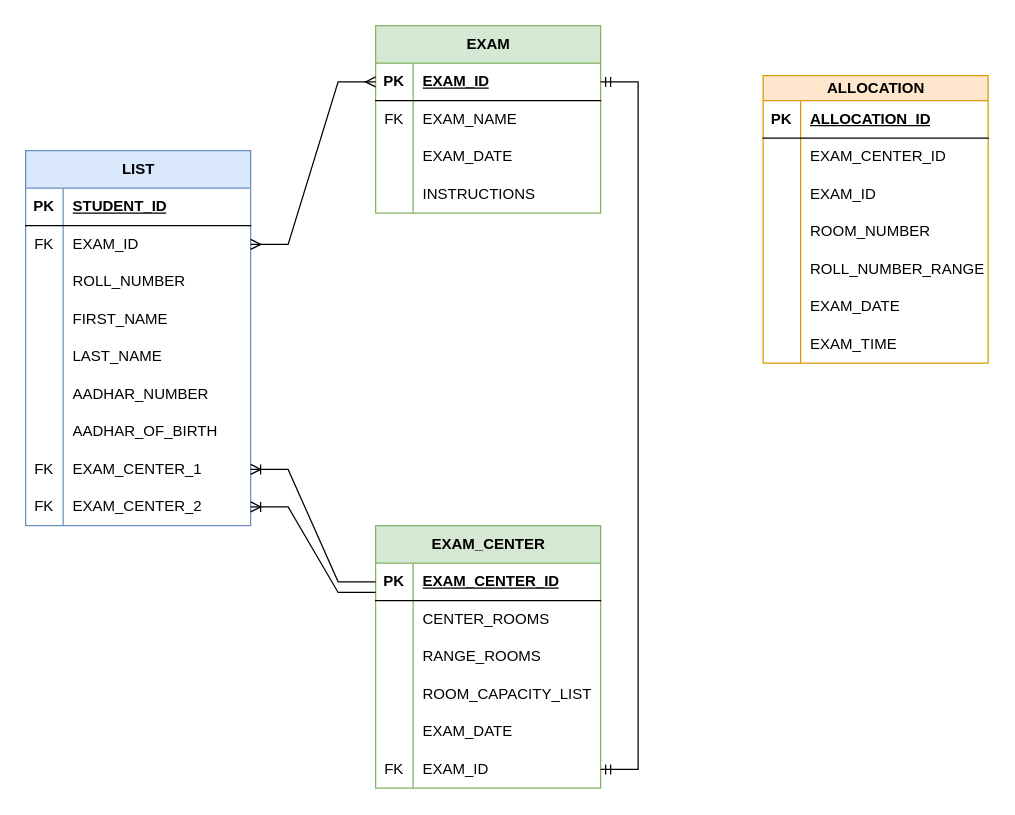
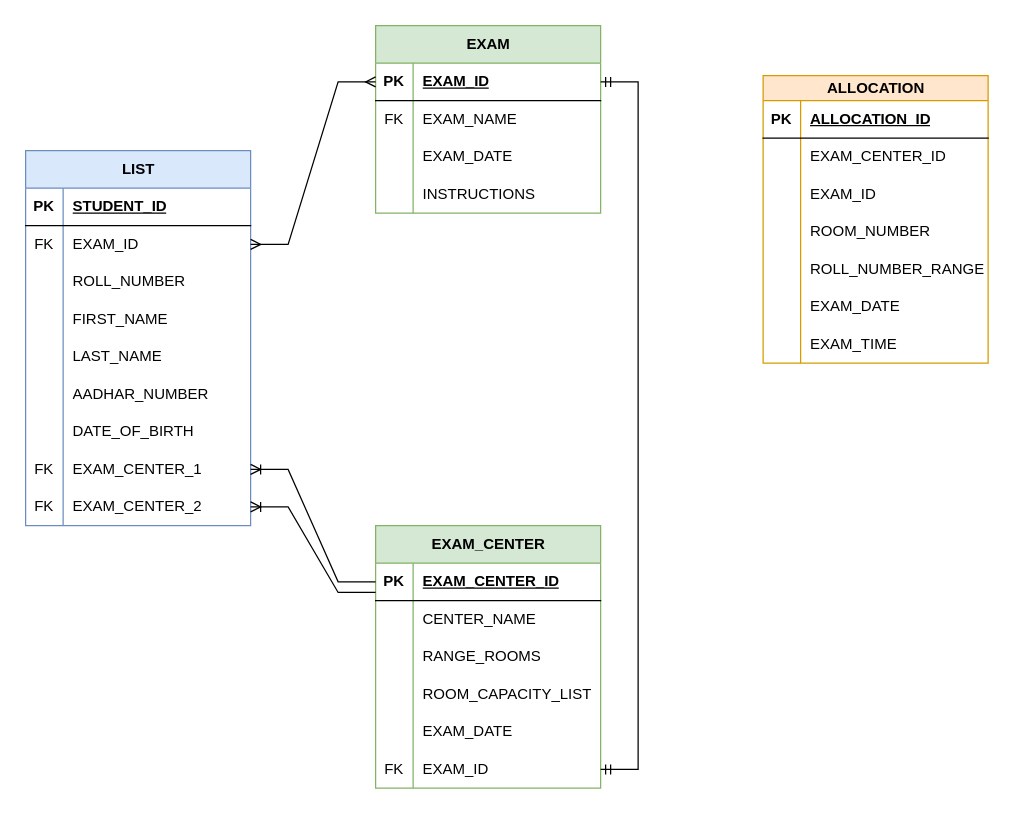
(136, 432) -> (128, 432)
(474, 619) -> (469, 619)
